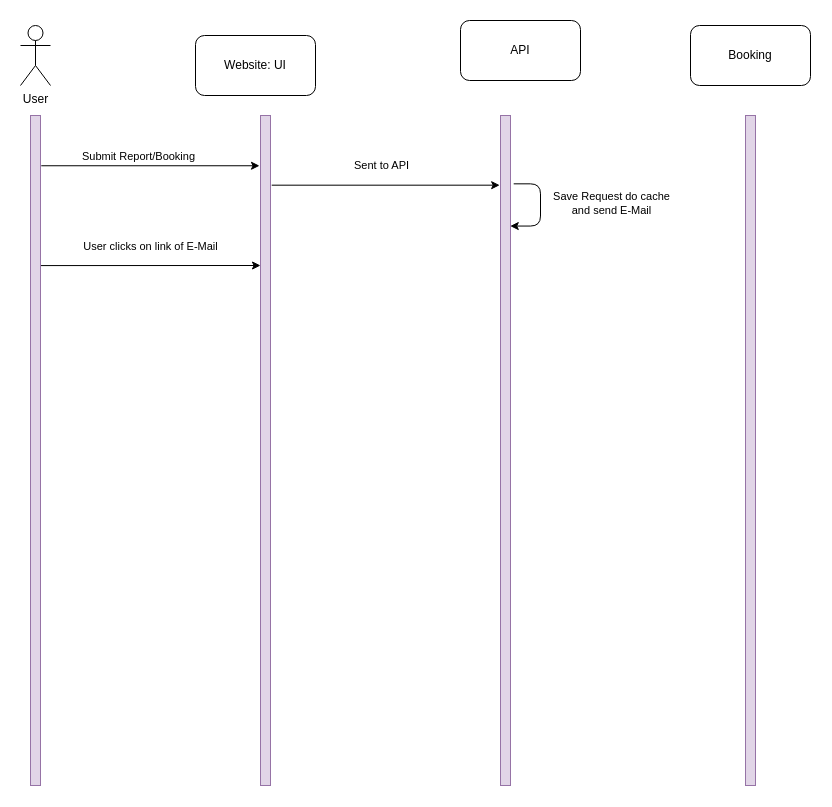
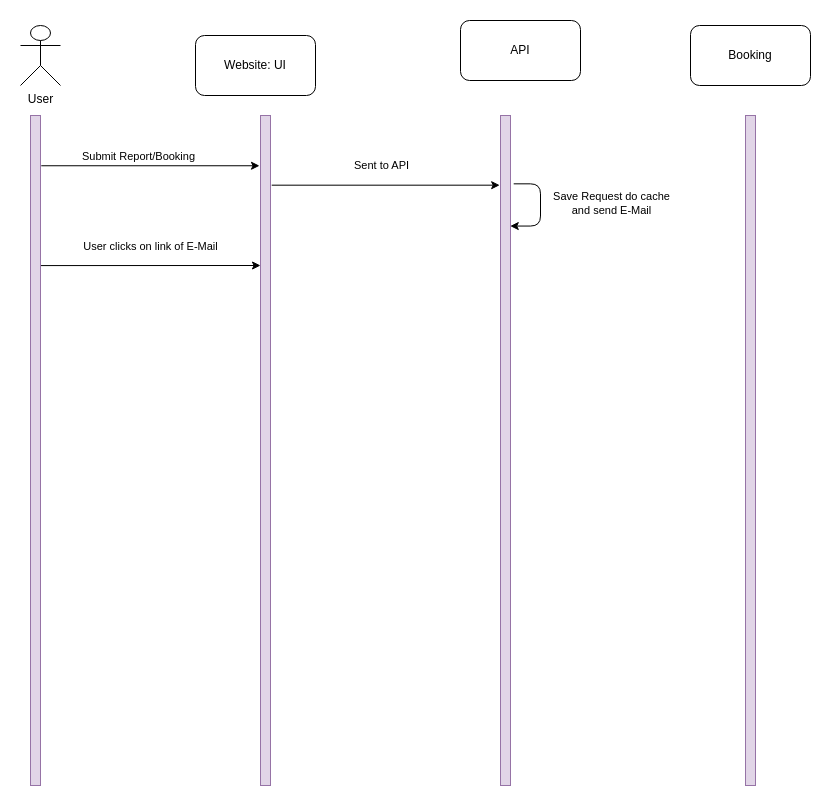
(36, 56) -> (41, 56)
